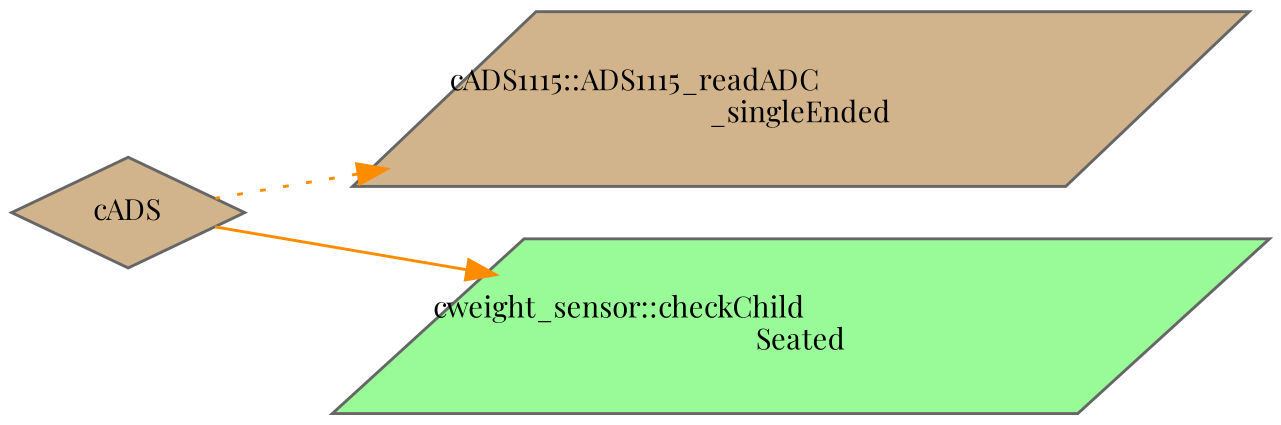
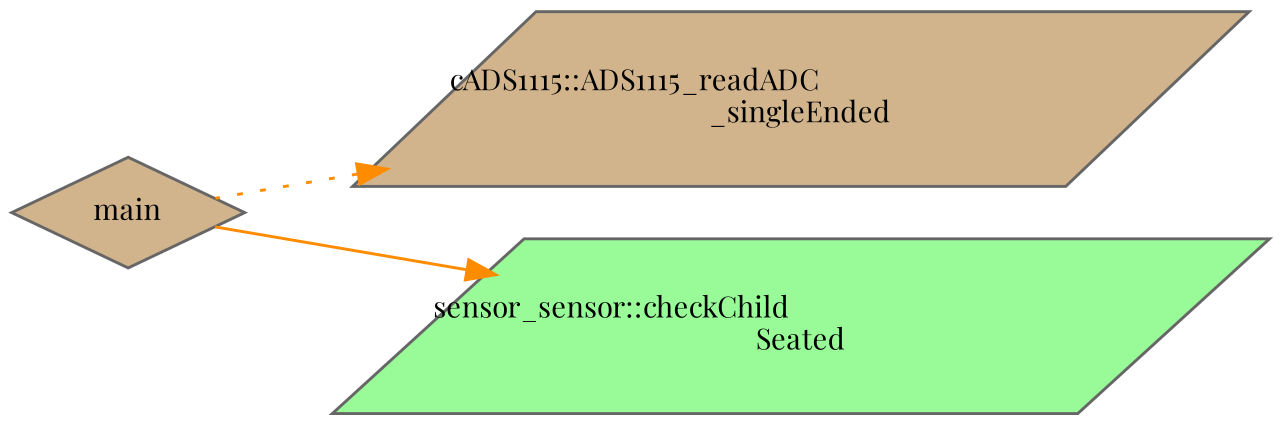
(128, 213) -> (128, 213)
(801, 326) -> (801, 326)
